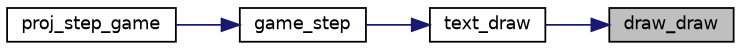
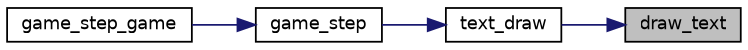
(91, 25) -> (99, 25)
(671, 25) -> (683, 25)
